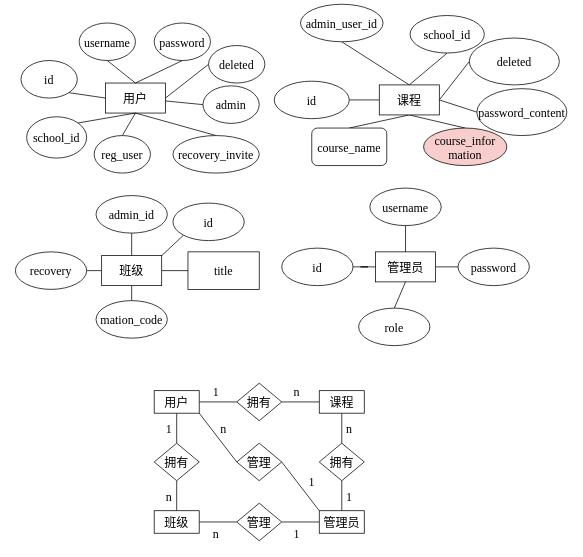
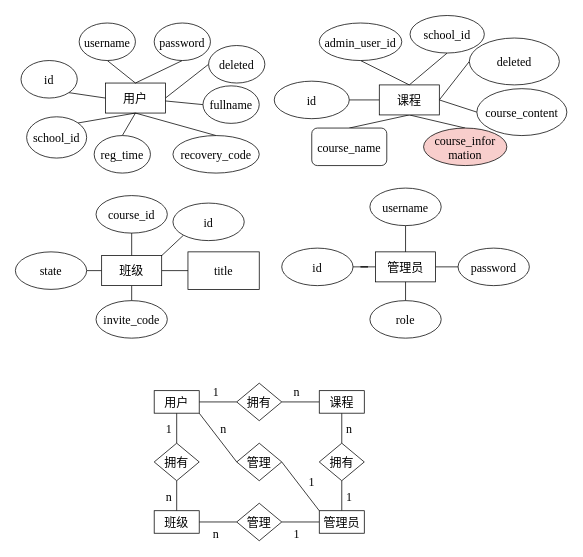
(342, 23) -> (360, 42)
(231, 105) -> (231, 105)
(521, 113) -> (521, 113)
(122, 155) -> (122, 155)
(216, 155) -> (216, 155)
(131, 215) -> (131, 215)
(51, 271) -> (51, 271)
(131, 320) -> (131, 320)
(394, 327) -> (405, 319)
